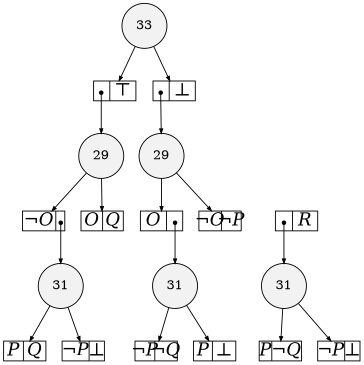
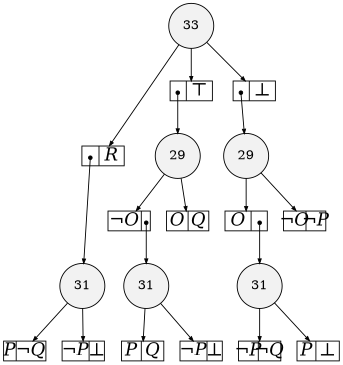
none -> (145, 93)
